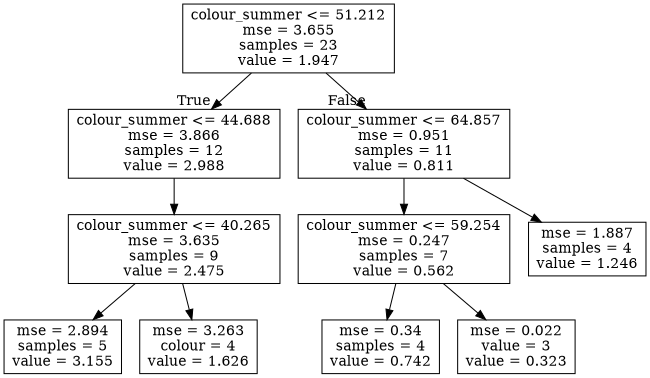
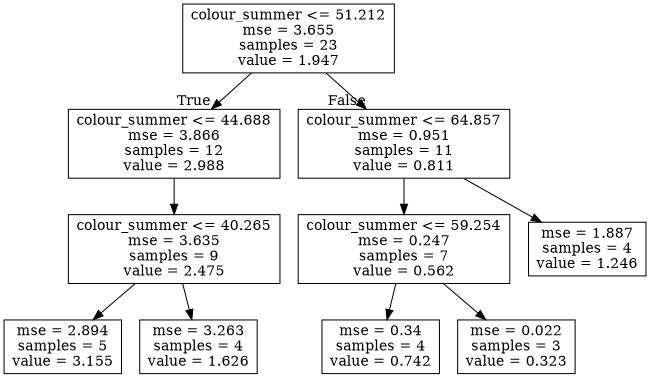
(198, 347) -> (198, 347)
(516, 347) -> (516, 347)
